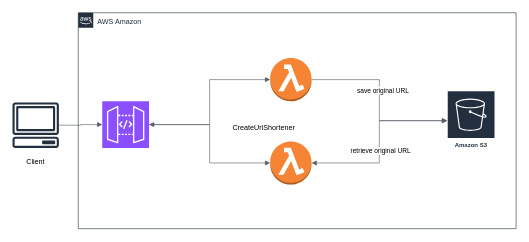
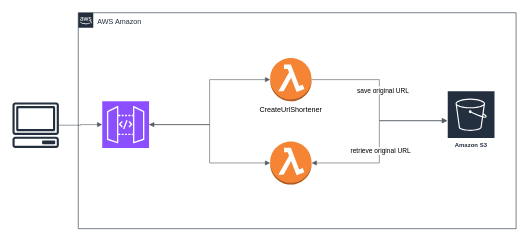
(264, 128) -> (291, 110)
(36, 162) -> none
